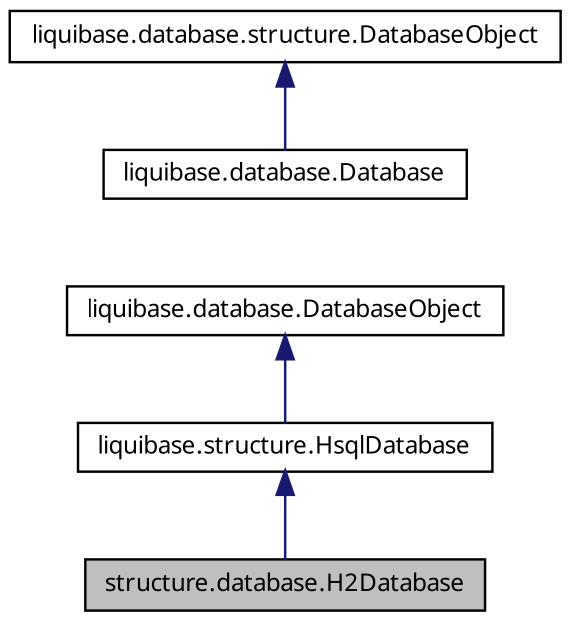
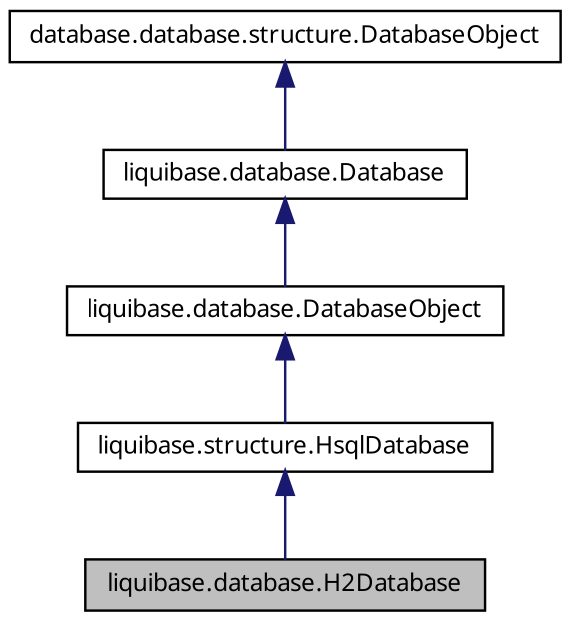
(285, 37) -> (285, 37)
none -> (285, 255)
(285, 585) -> (285, 585)
